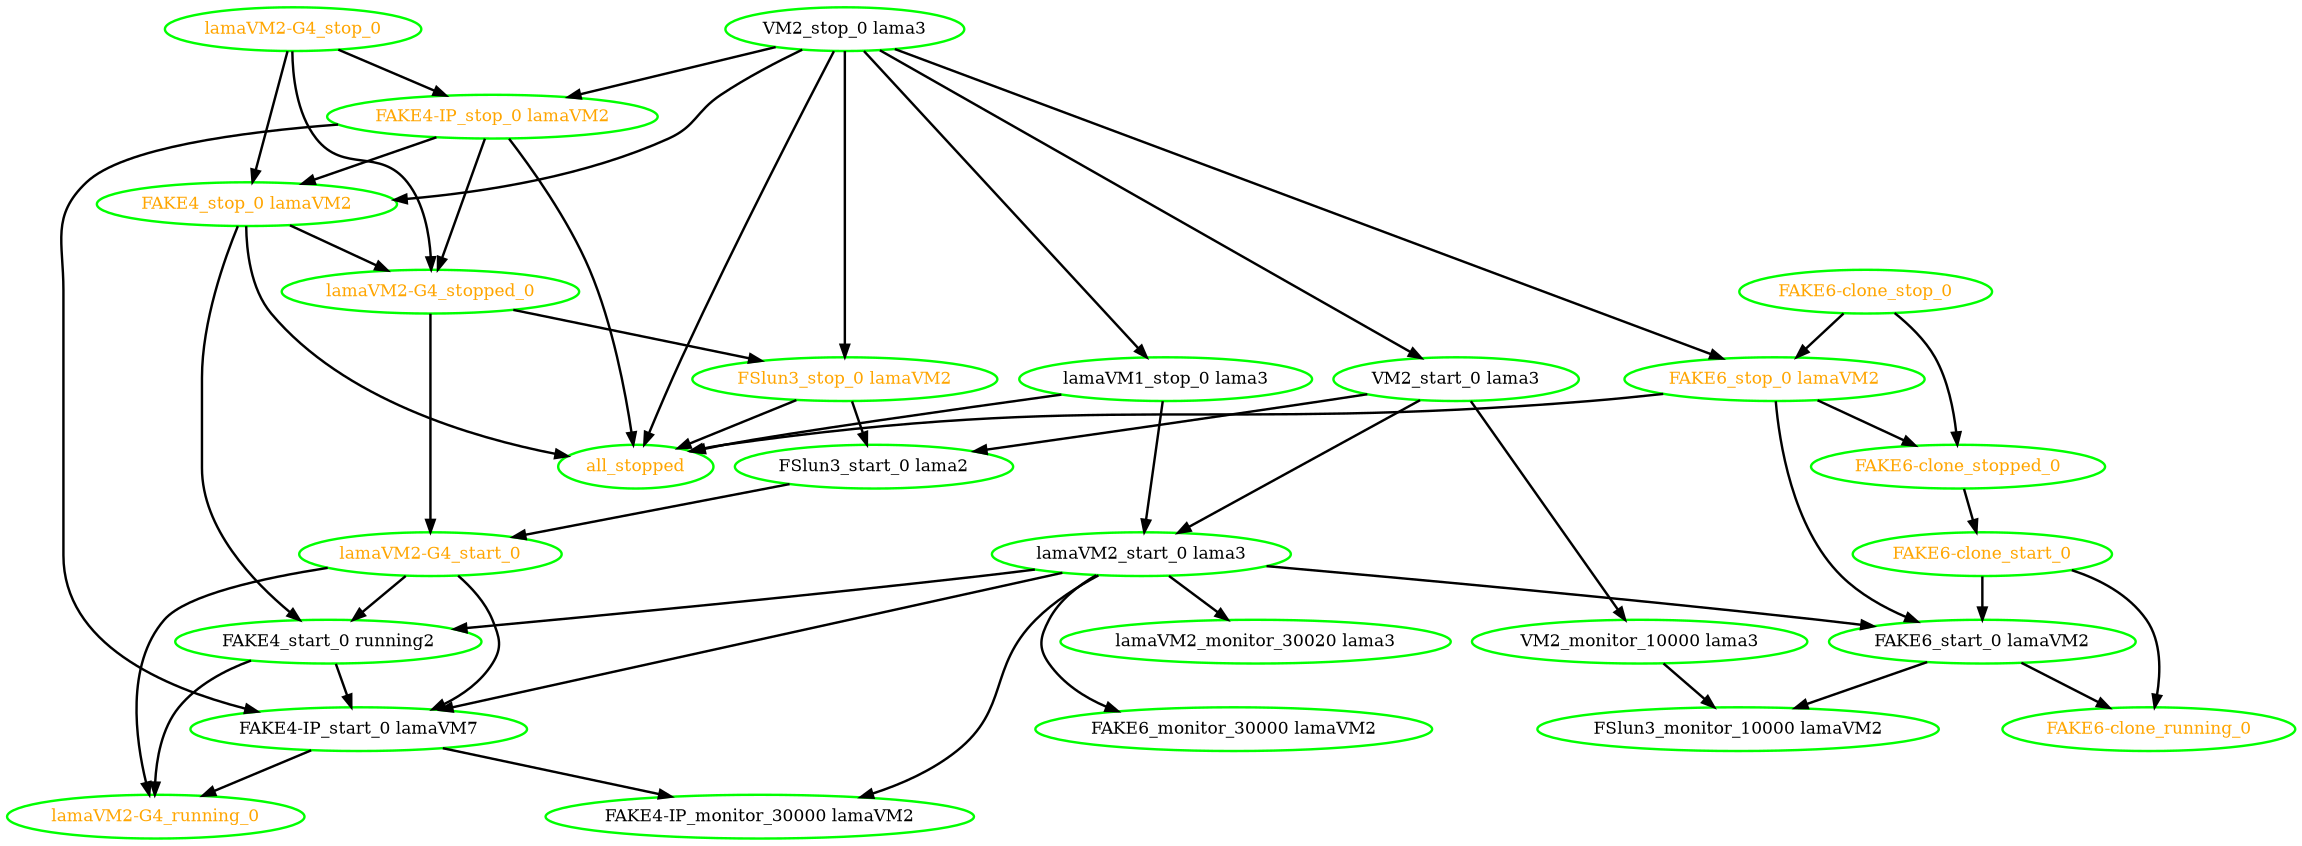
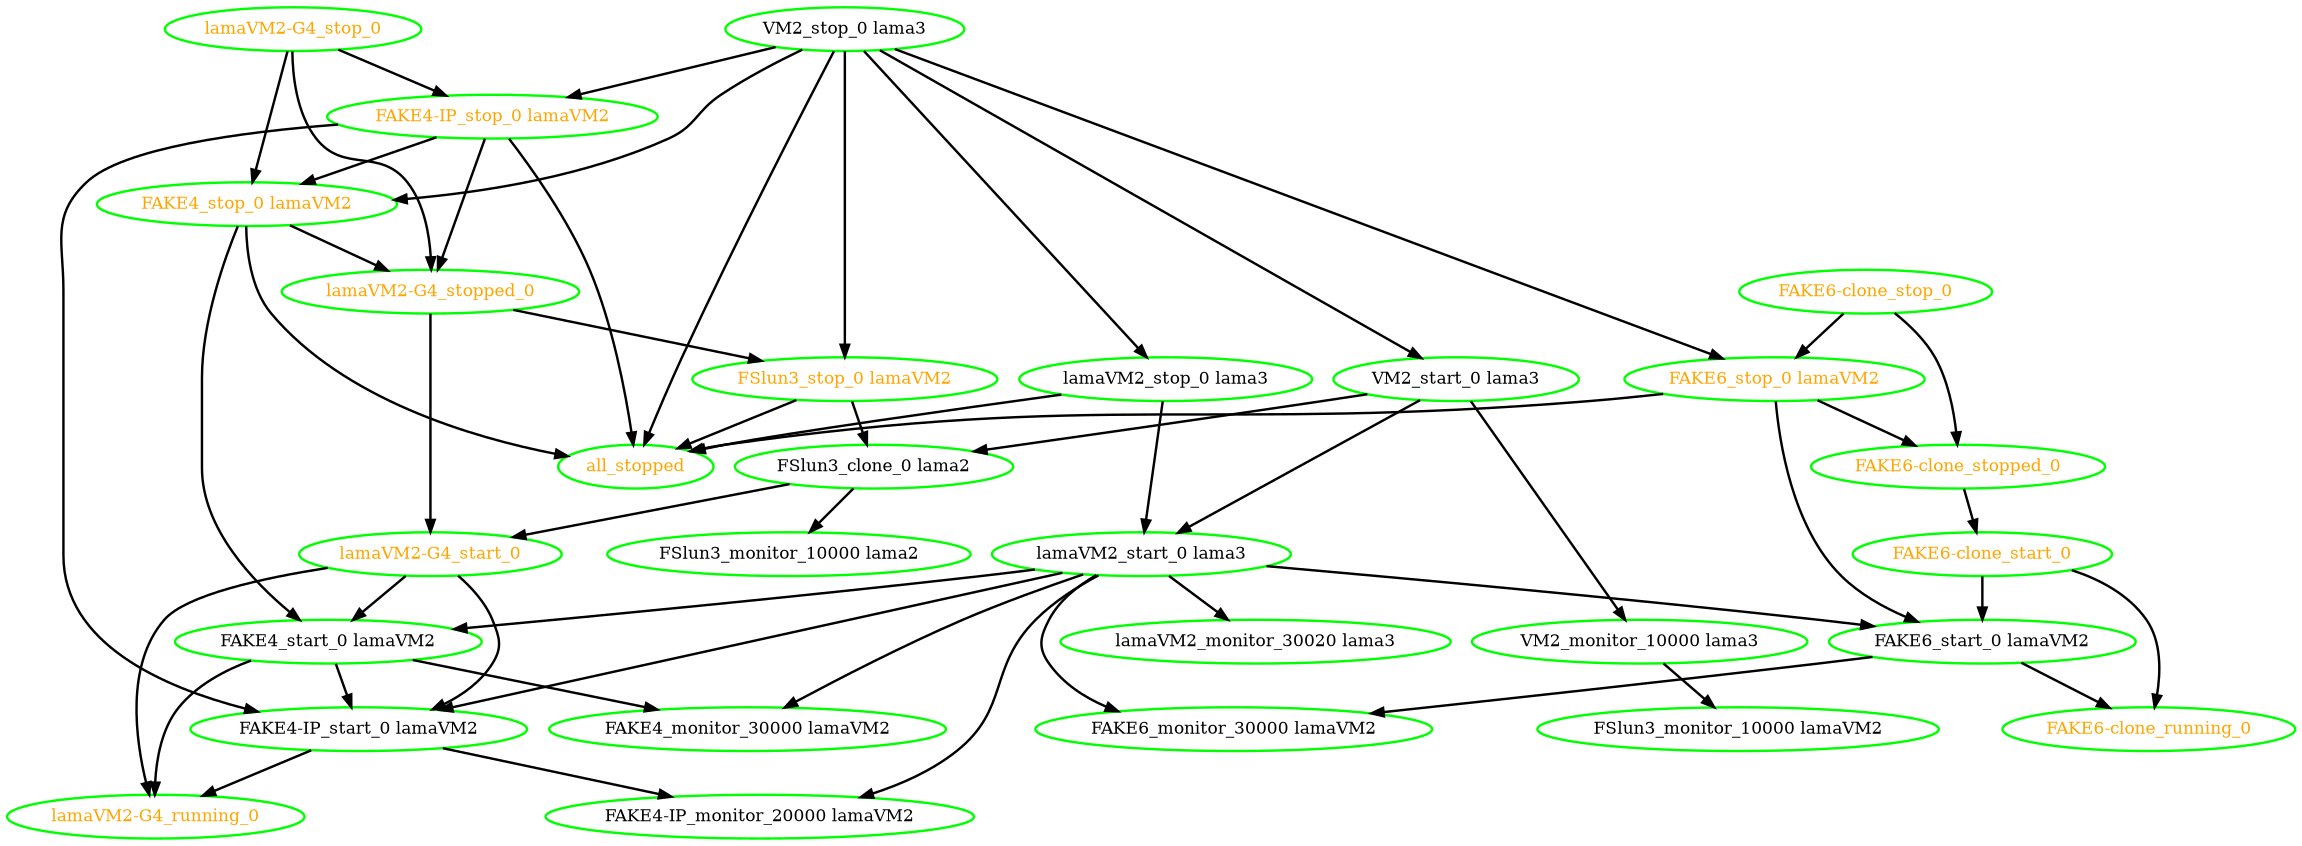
(1166, 379) -> (1166, 379)
(874, 467) -> (874, 467)
none -> (789, 554)
(328, 642) -> (328, 642)
(1867, 683) -> (1628, 685)
(359, 729) -> (359, 729)
none -> (748, 729)
(760, 817) -> (760, 817)
